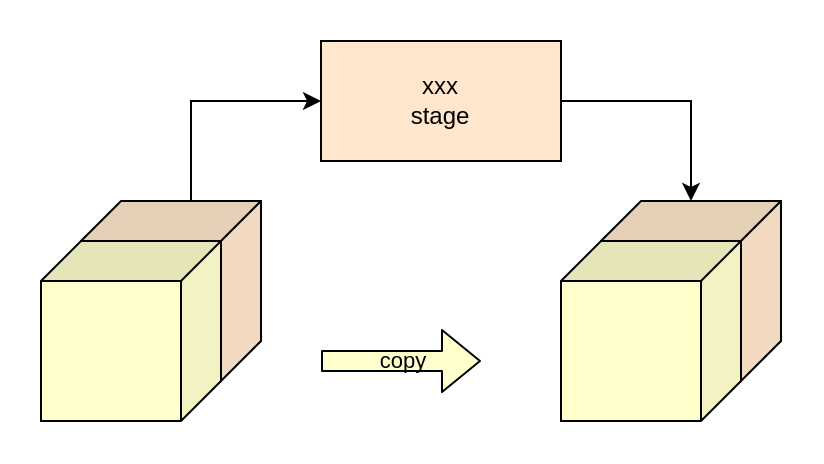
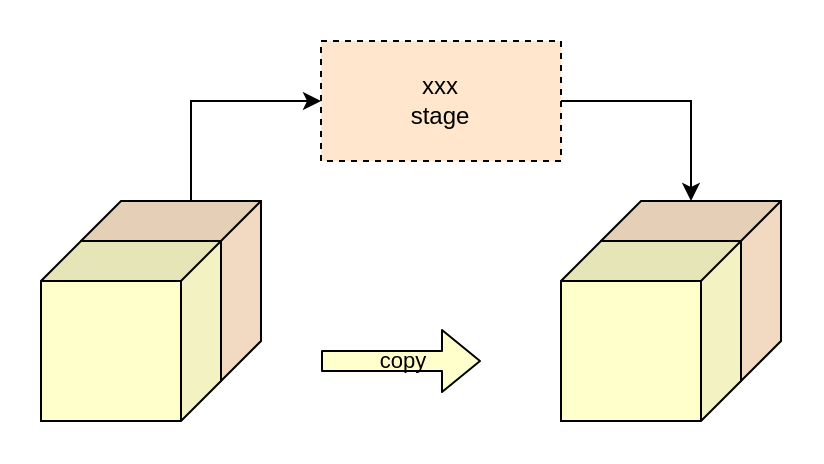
(441, 101) -> (441, 101)
